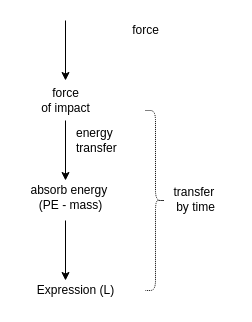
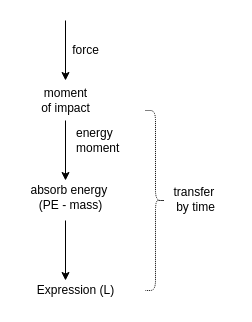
(146, 31) -> (86, 51)
(66, 101) -> (66, 101)
(103, 141) -> (97, 141)
